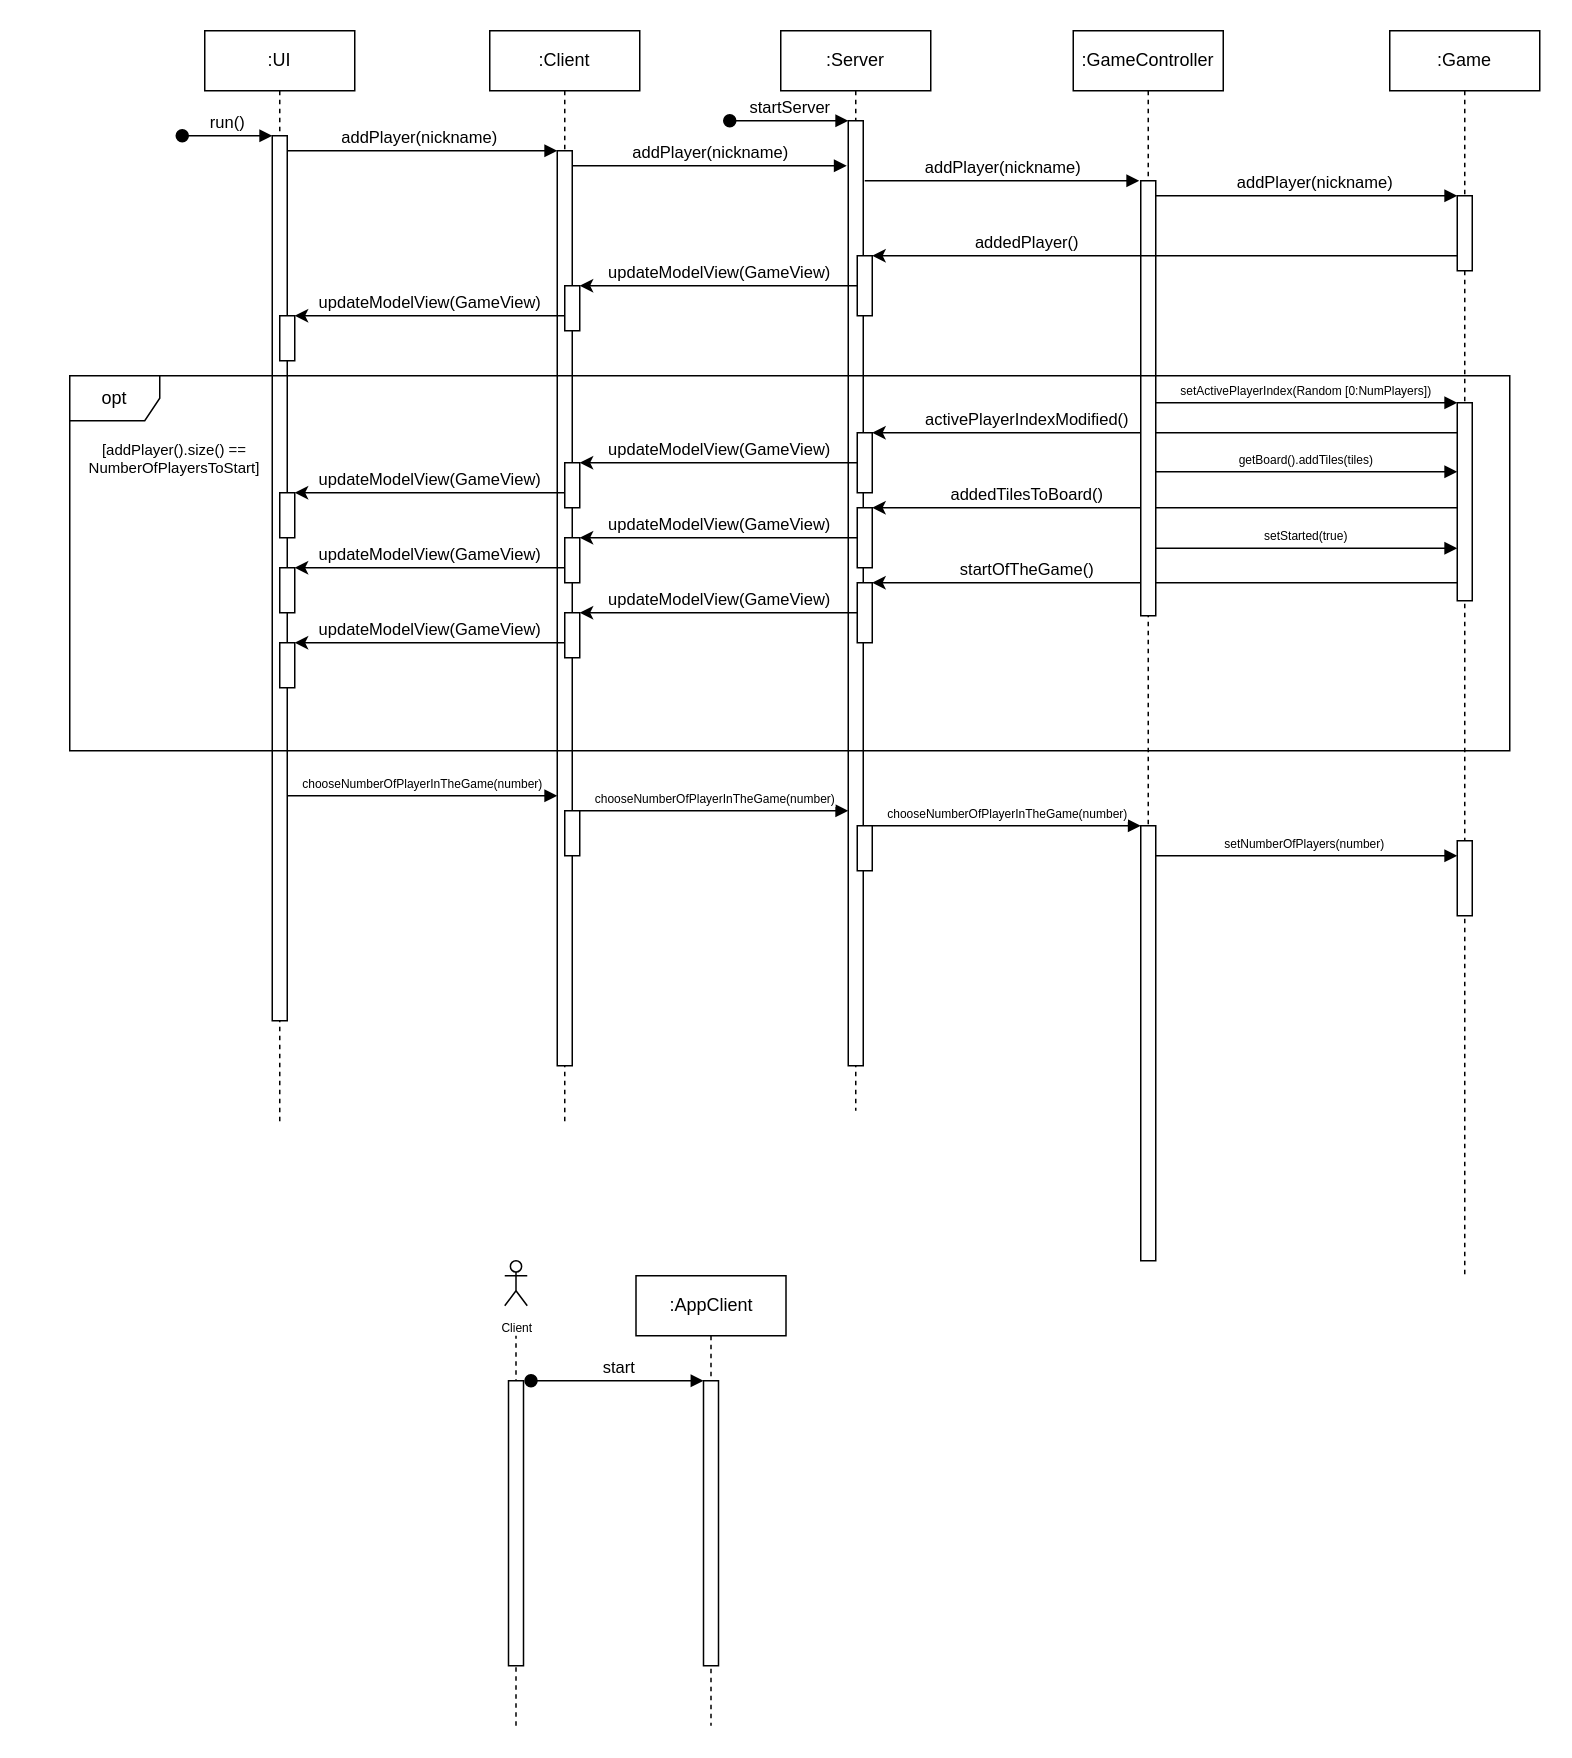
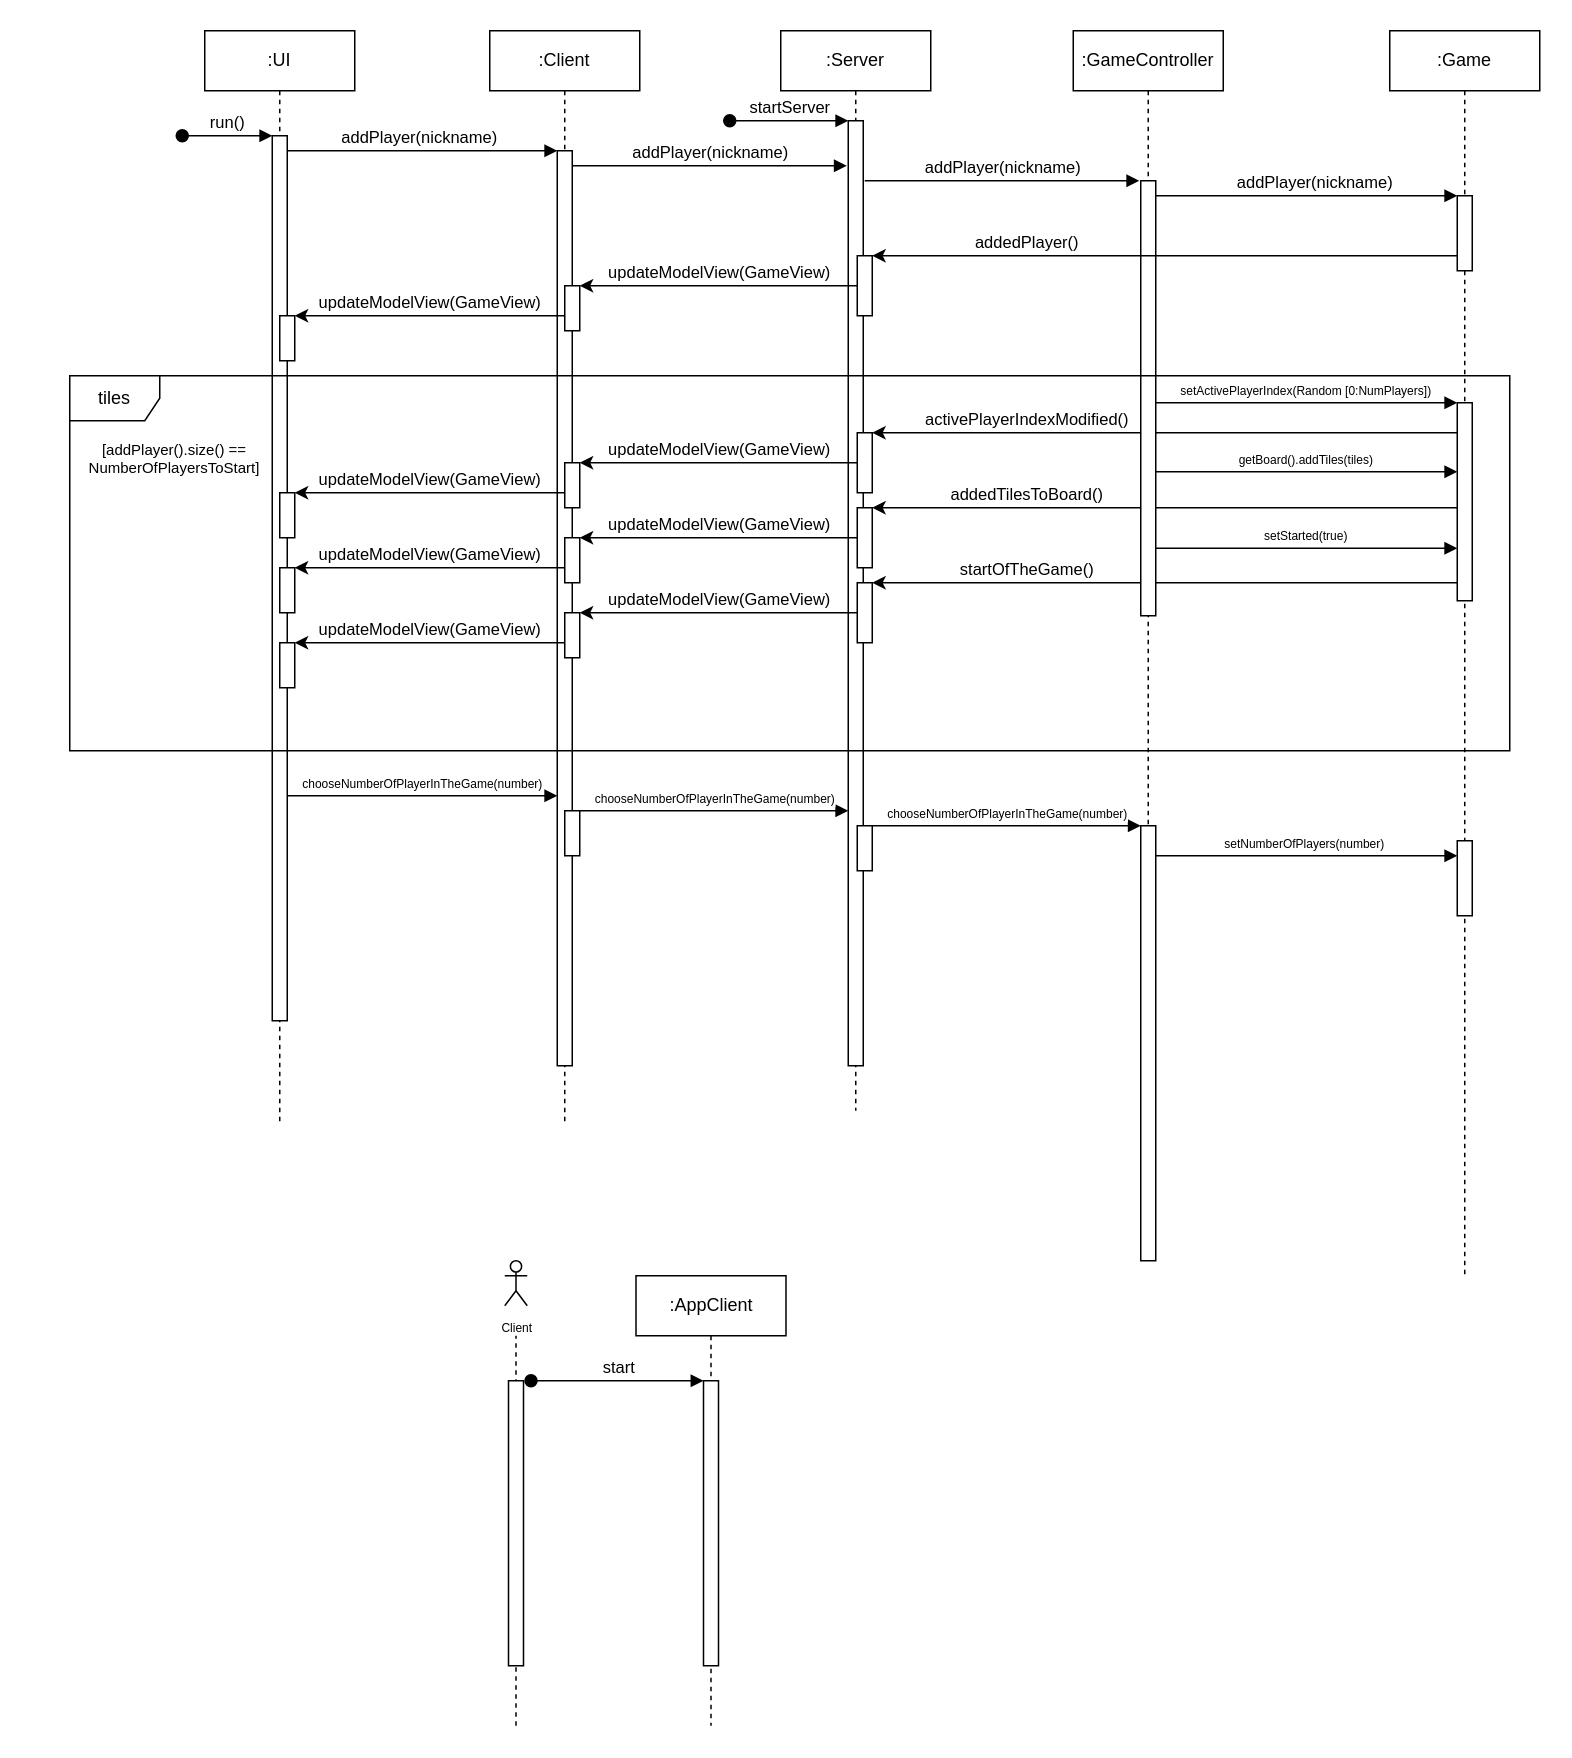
(115, 398) -> (115, 398)
